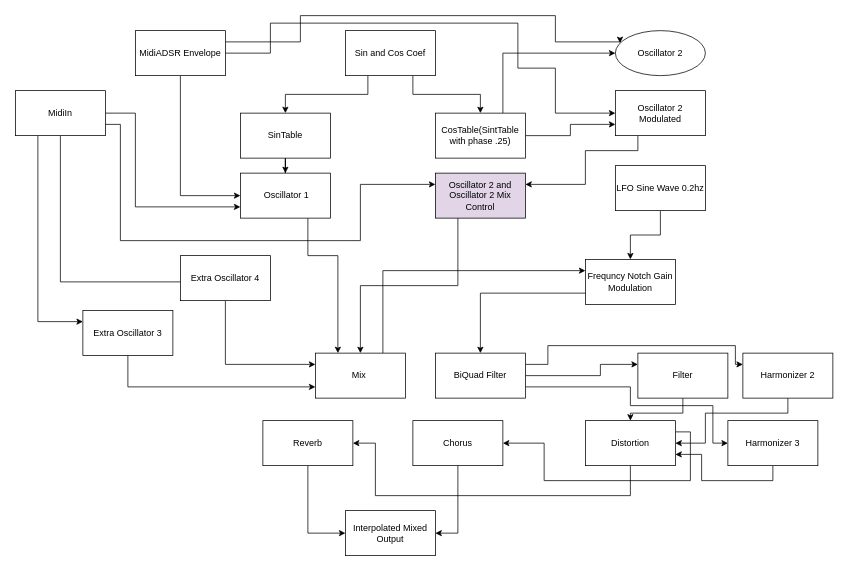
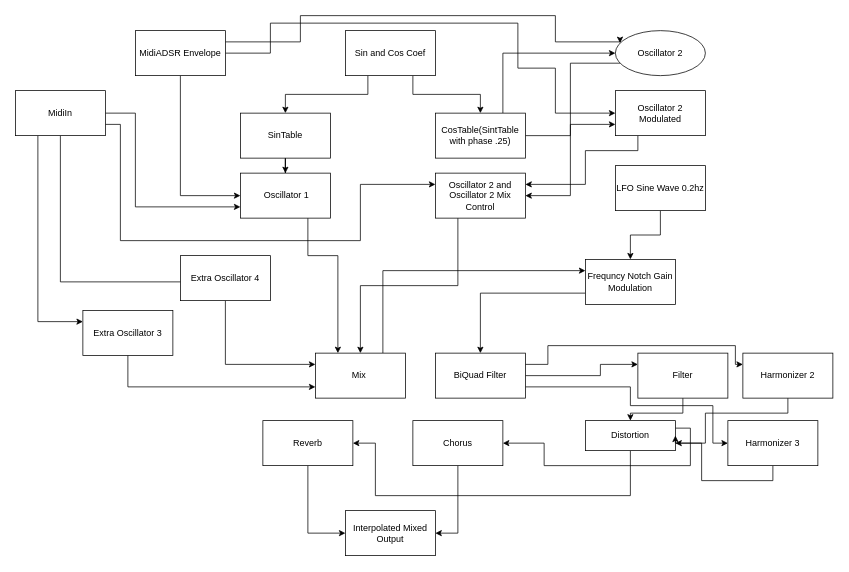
none -> (570, 68)
(480, 195) -> (480, 195)
(630, 443) -> (630, 435)
